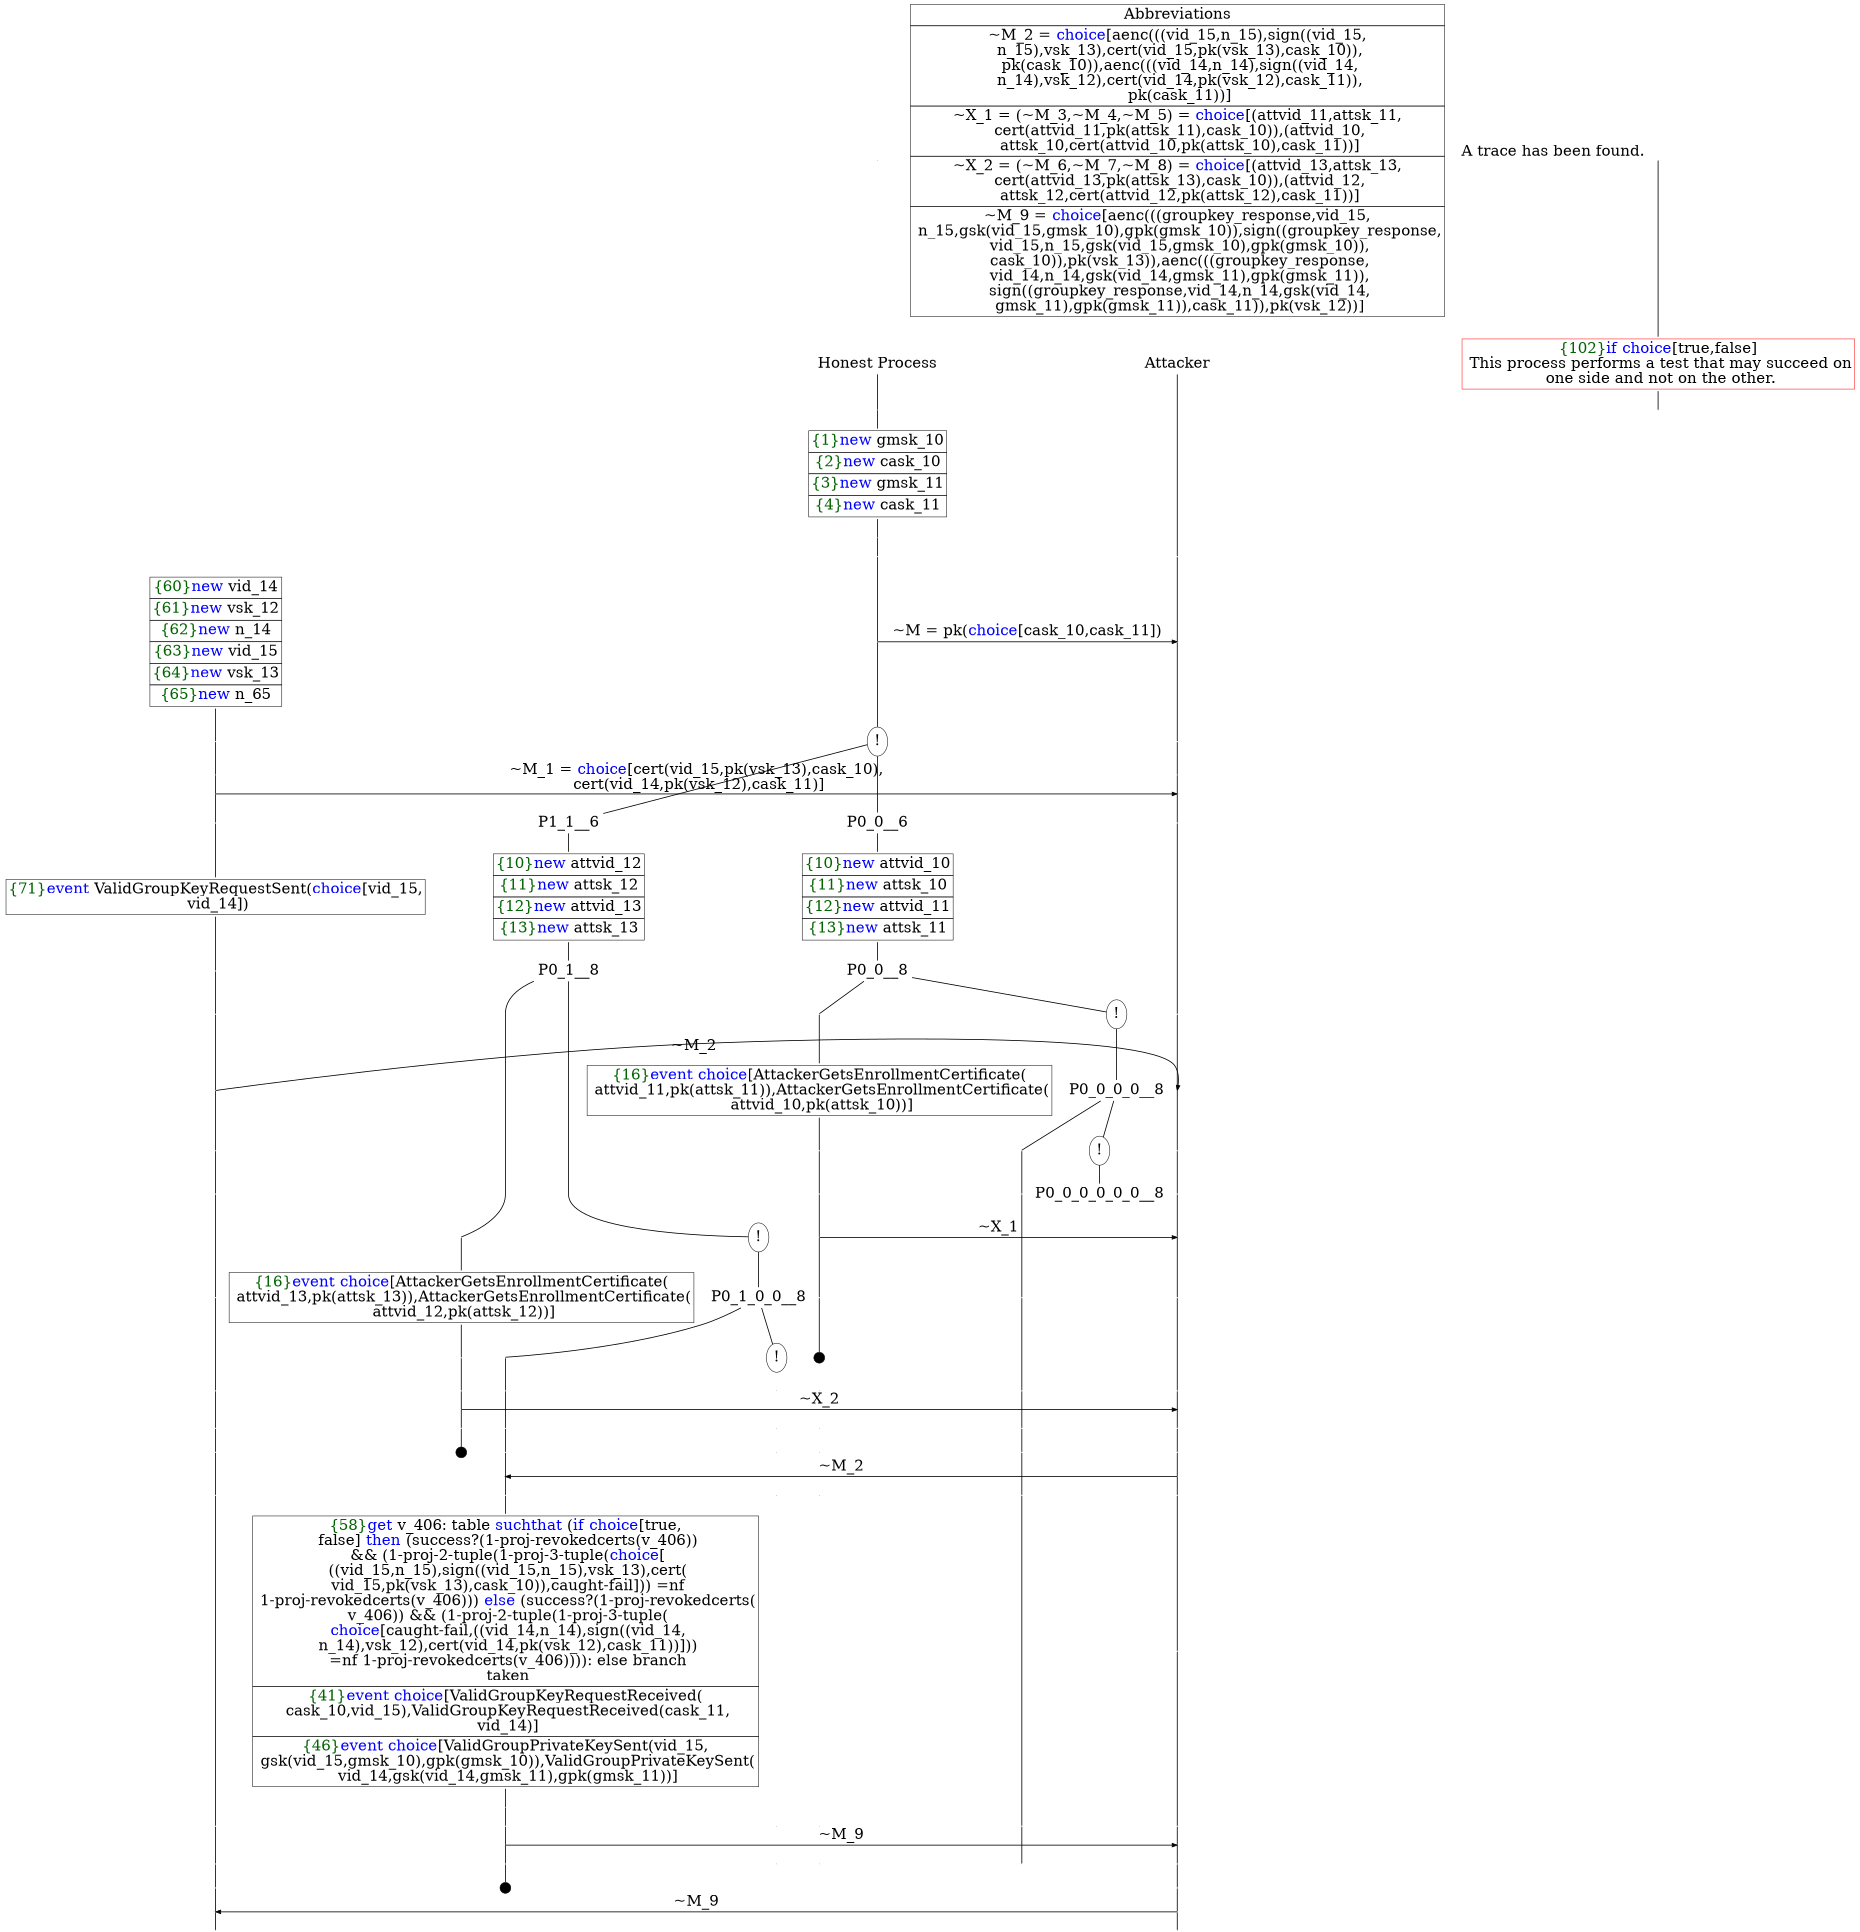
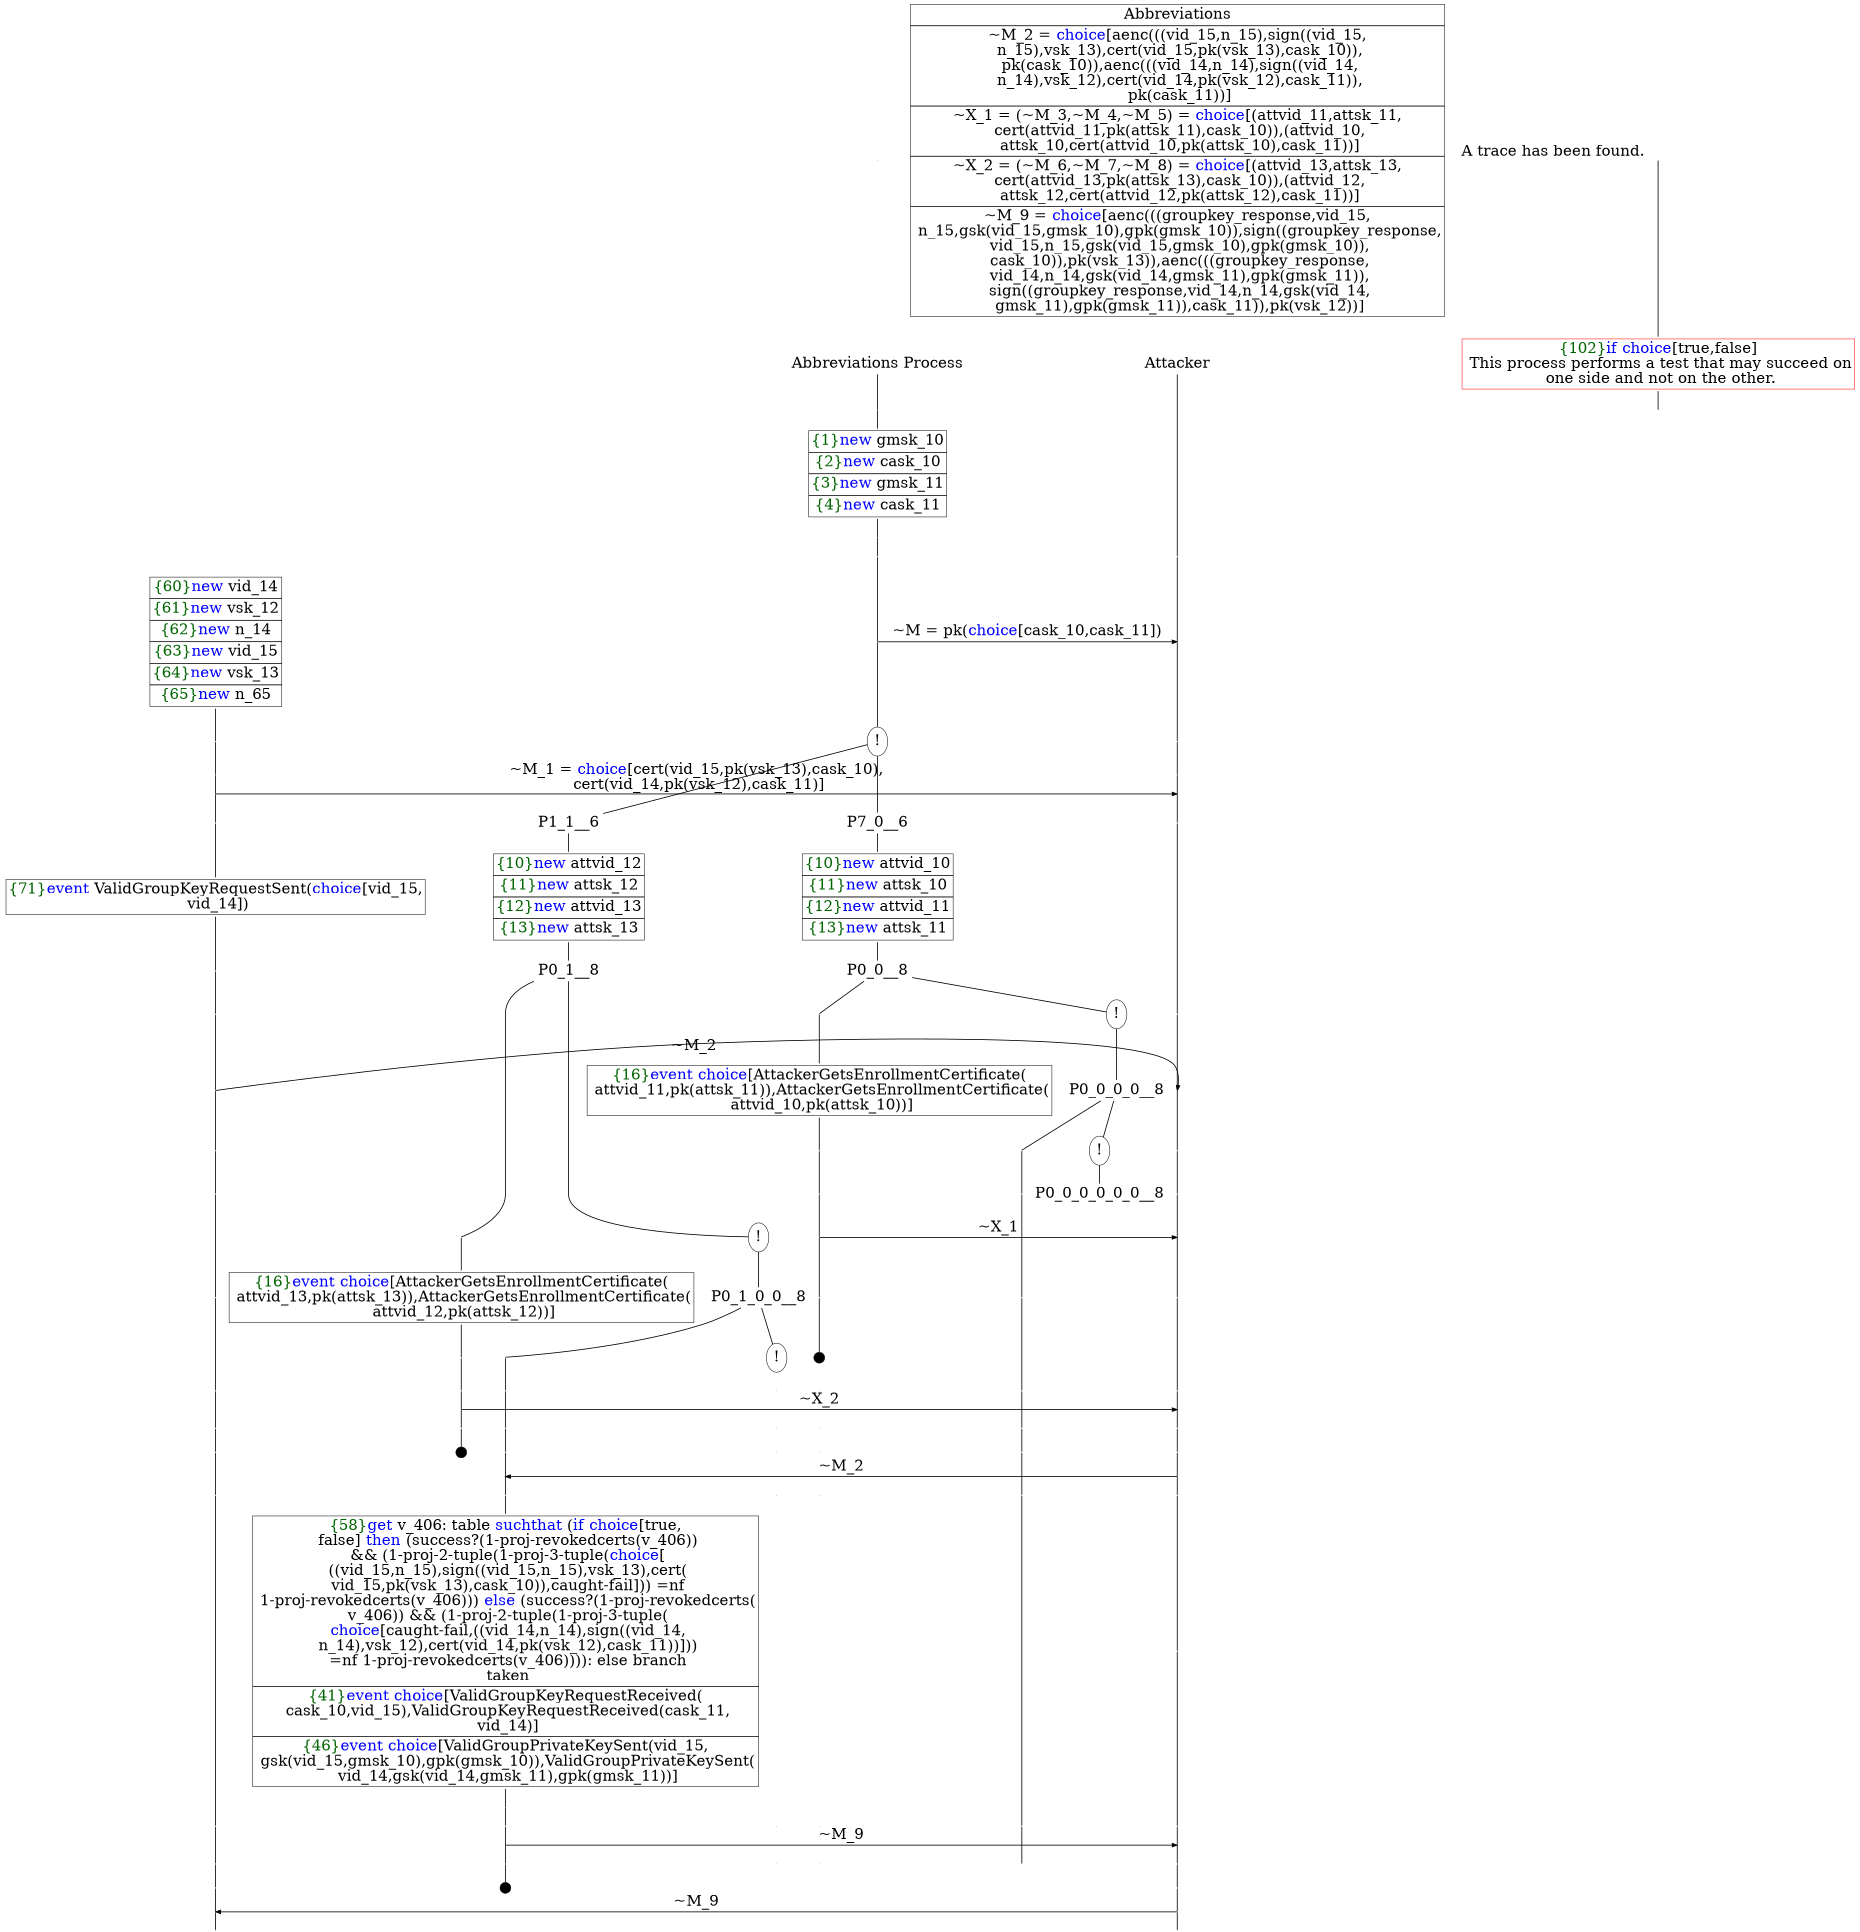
(877, 364) -> (877, 364)
(877, 823) -> (877, 823)
